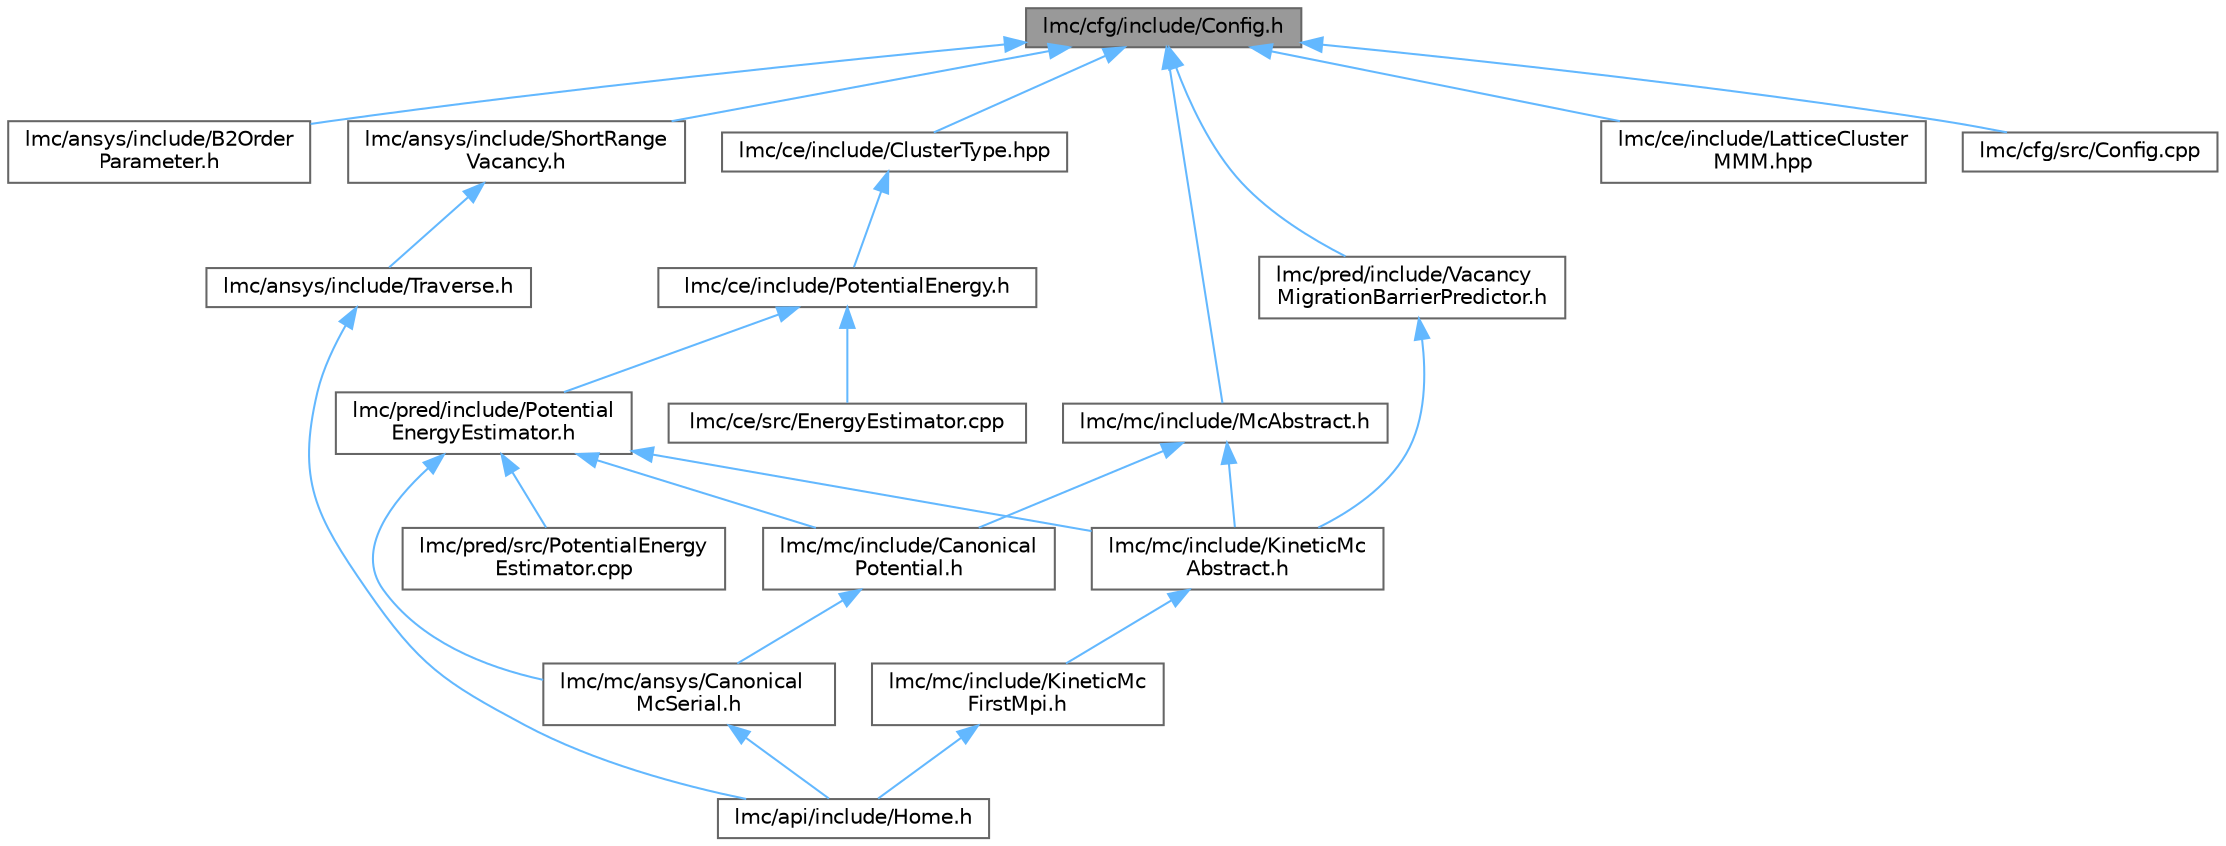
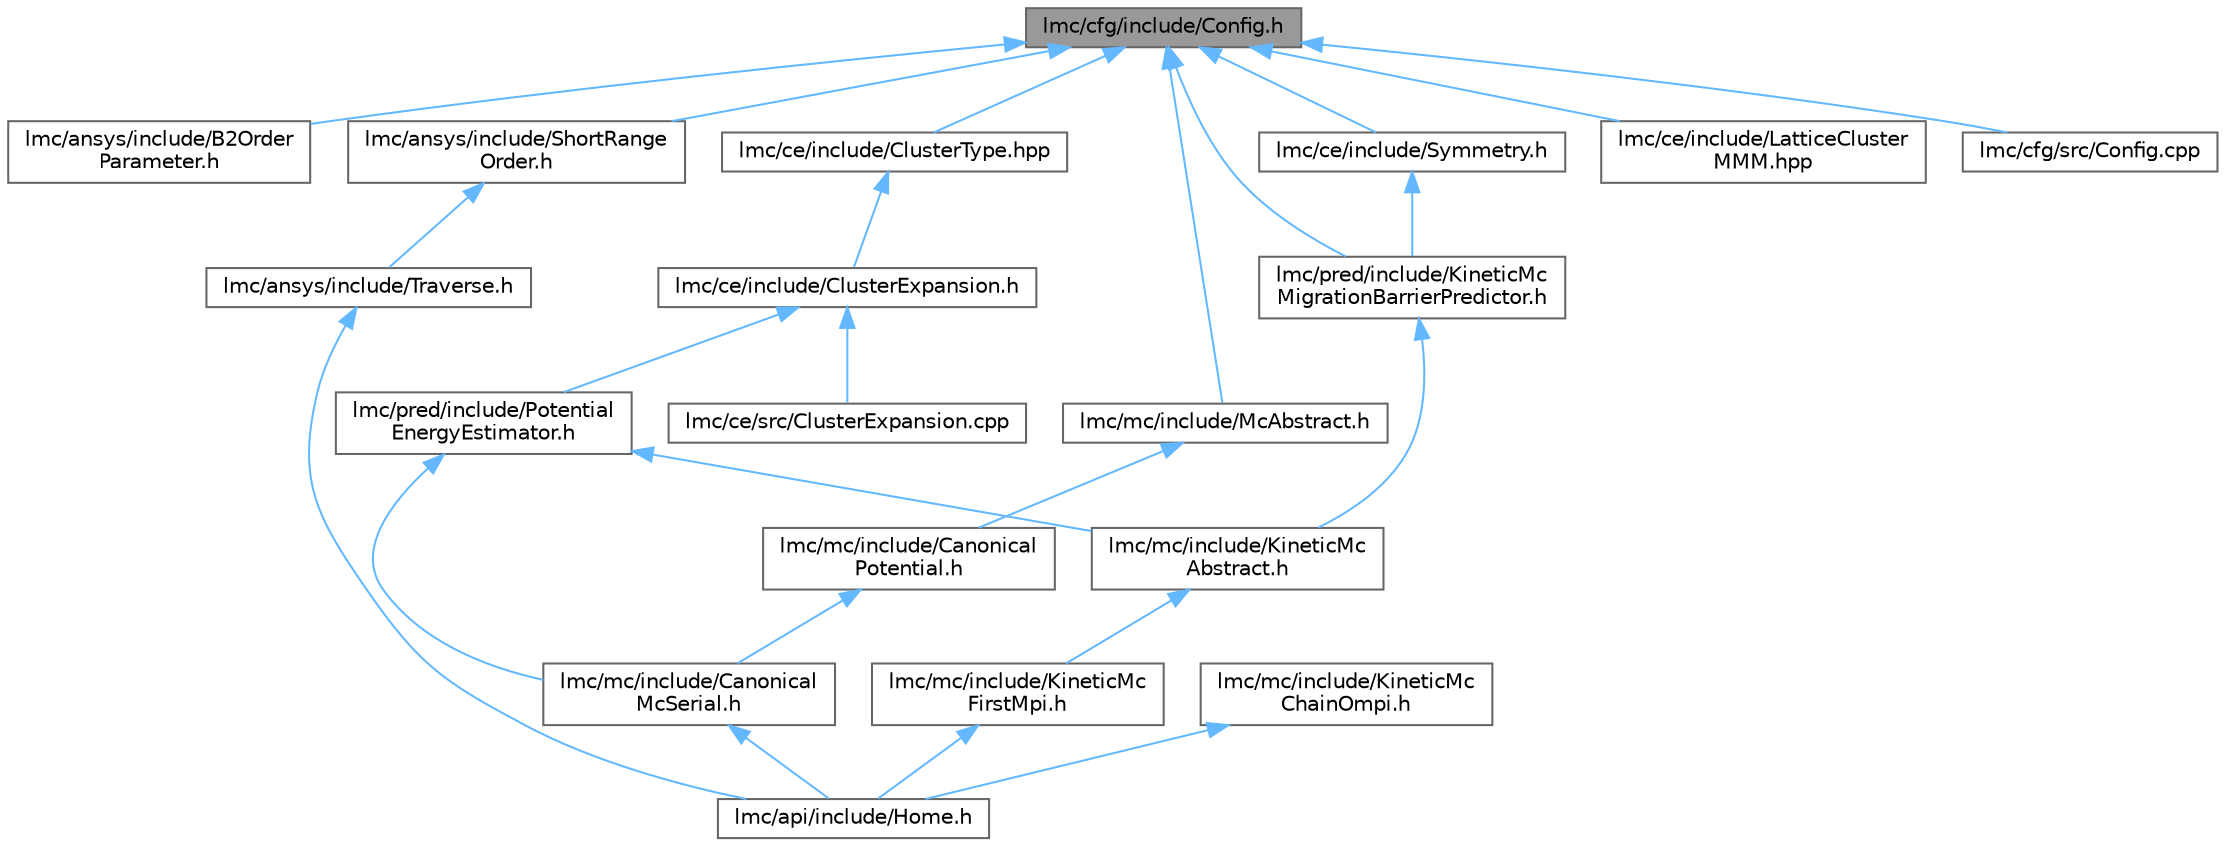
(517, 152) -> (517, 152)
none -> (1412, 152)
(847, 288) -> (847, 288)
(1412, 288) -> (1412, 288)
(847, 423) -> (847, 423)
(706, 494) -> none
(1232, 495) -> none
(564, 559) -> none
(689, 694) -> (689, 694)
none -> (1347, 694)
